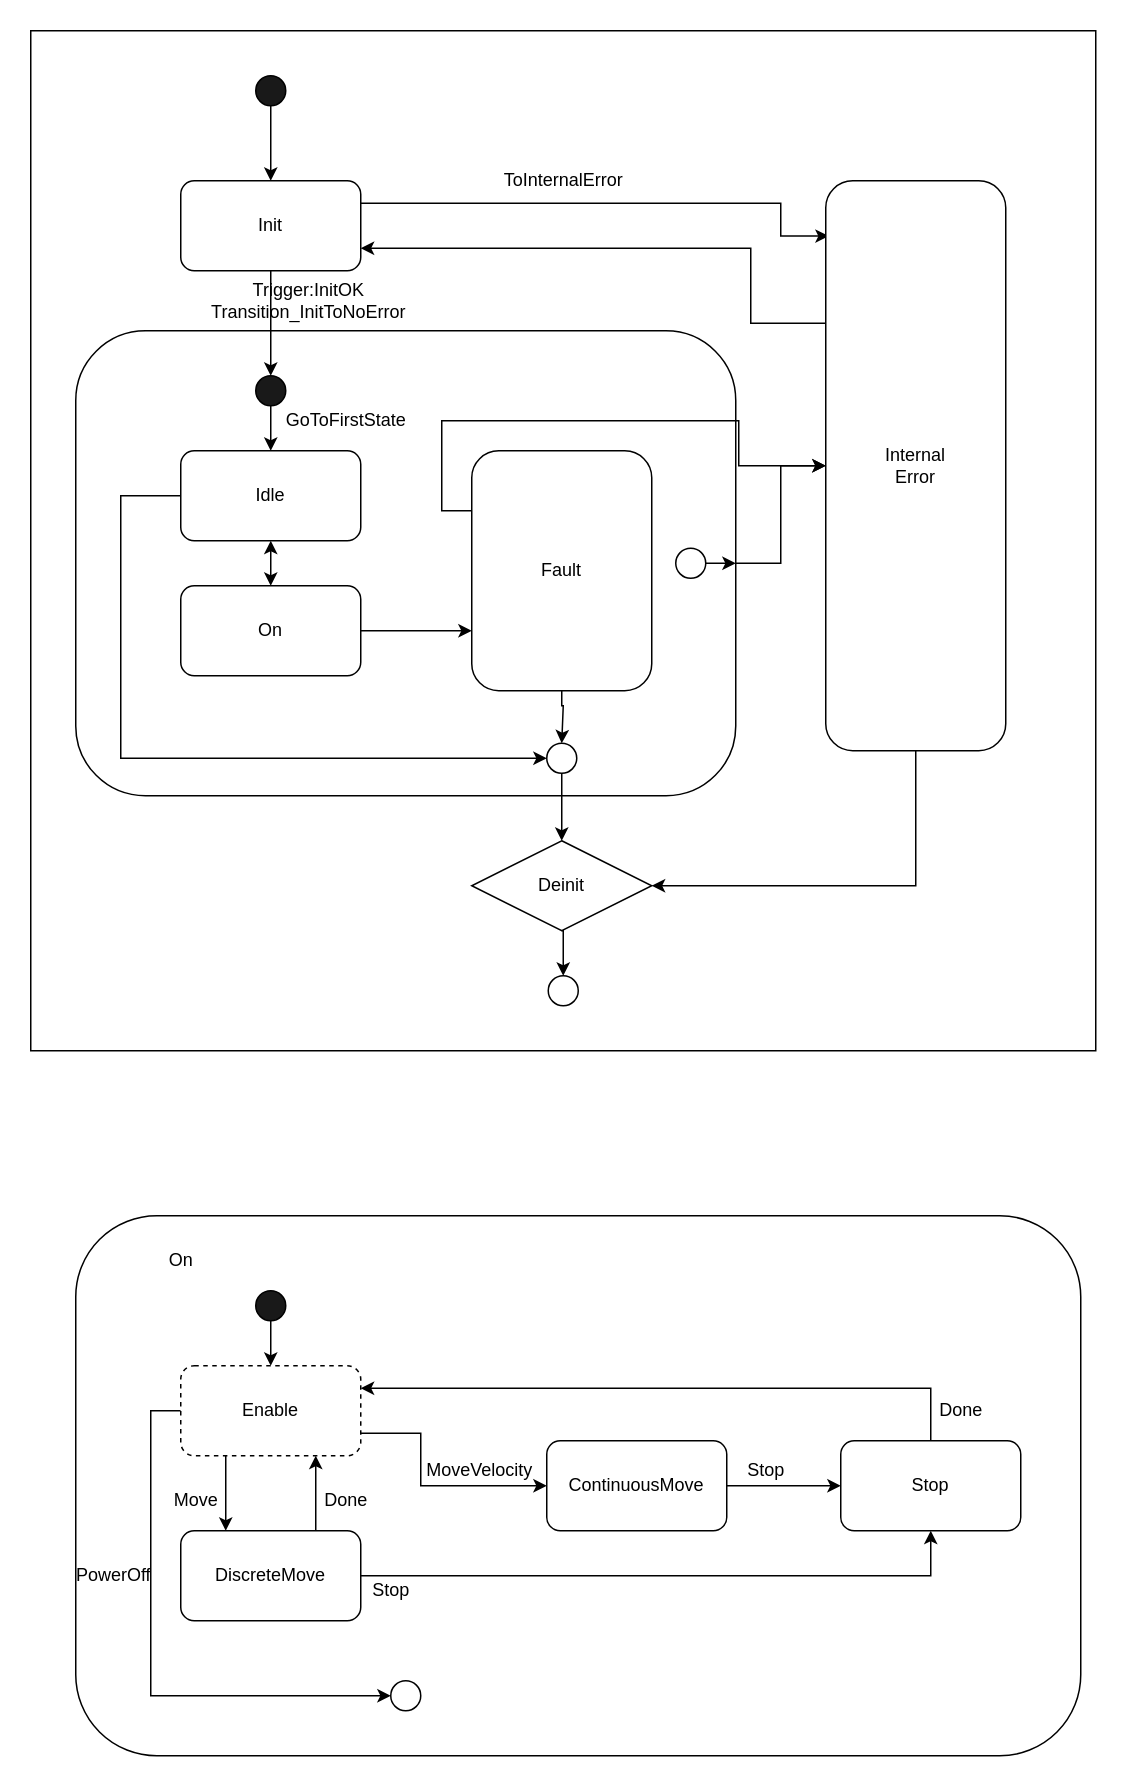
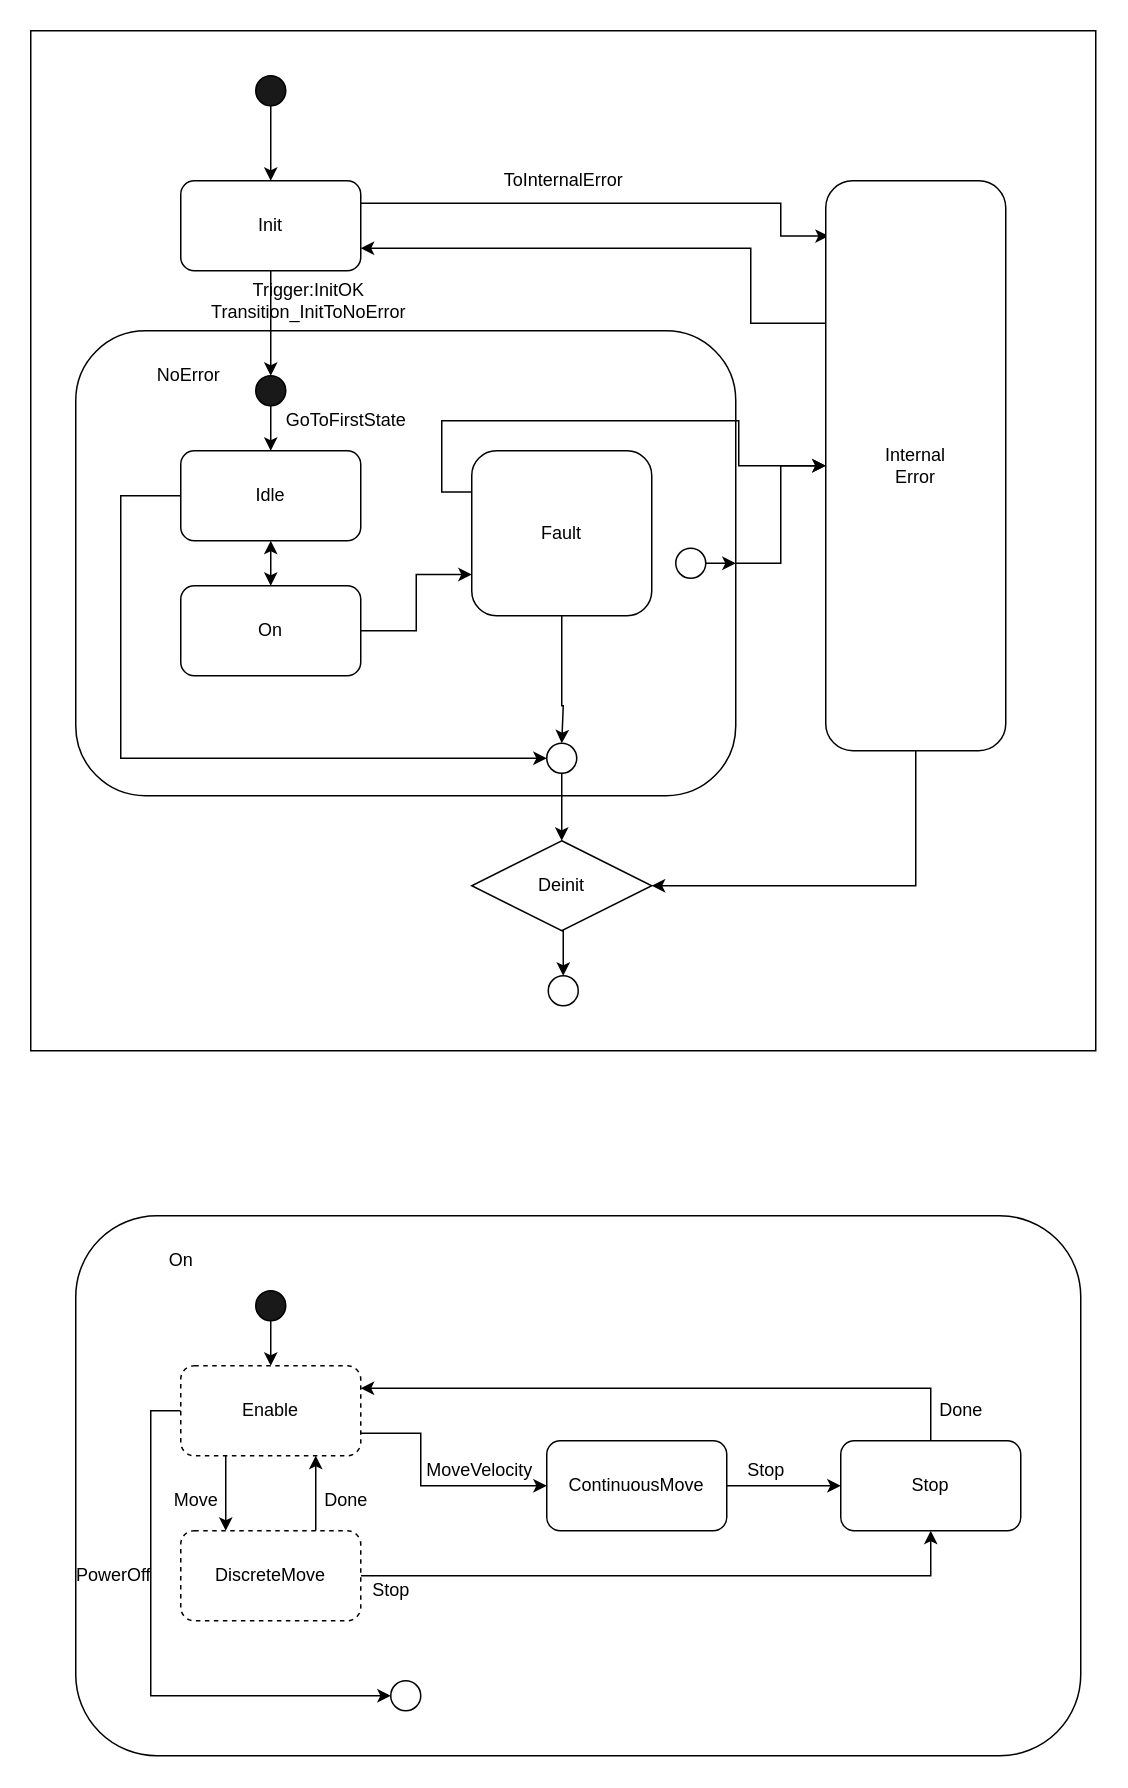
none -> (188, 376)
(562, 571) -> (562, 533)
(271, 1576) -> (271, 1576)
